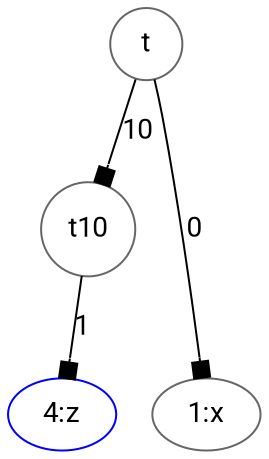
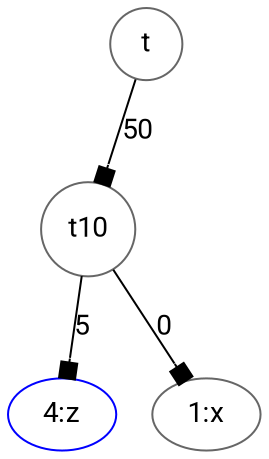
(138, 131) -> (138, 131)
(180, 218) -> (144, 317)
(82, 327) -> (82, 327)
